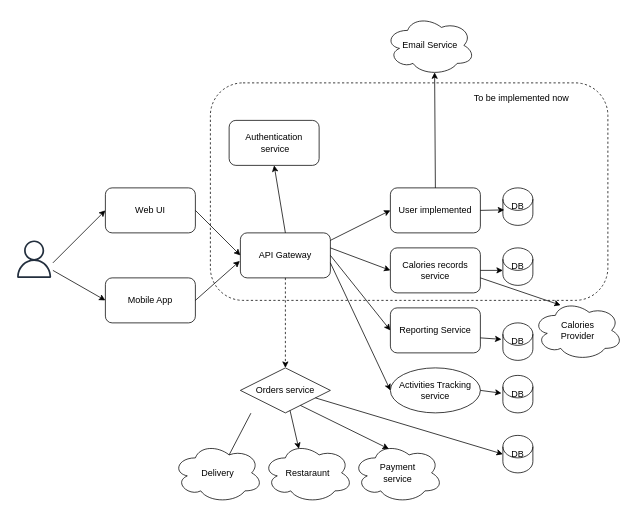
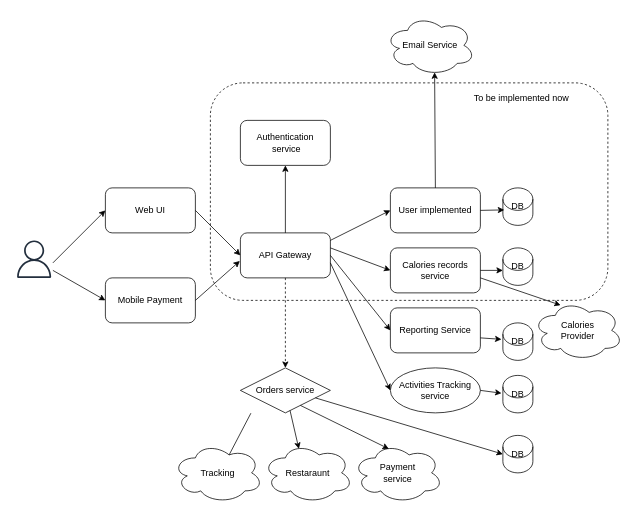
(274, 143) -> (285, 143)
(150, 300) -> (150, 300)
(218, 473) -> (218, 473)
